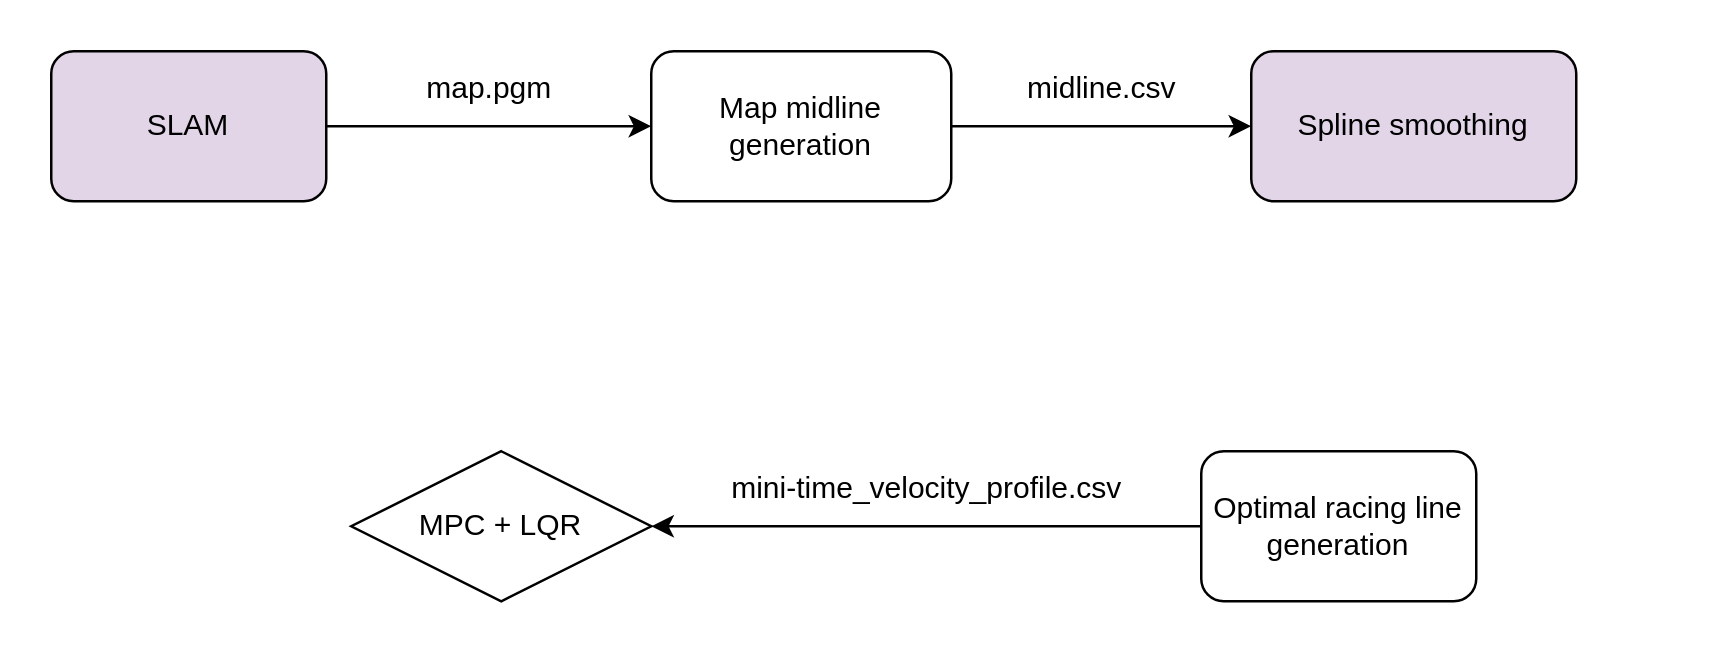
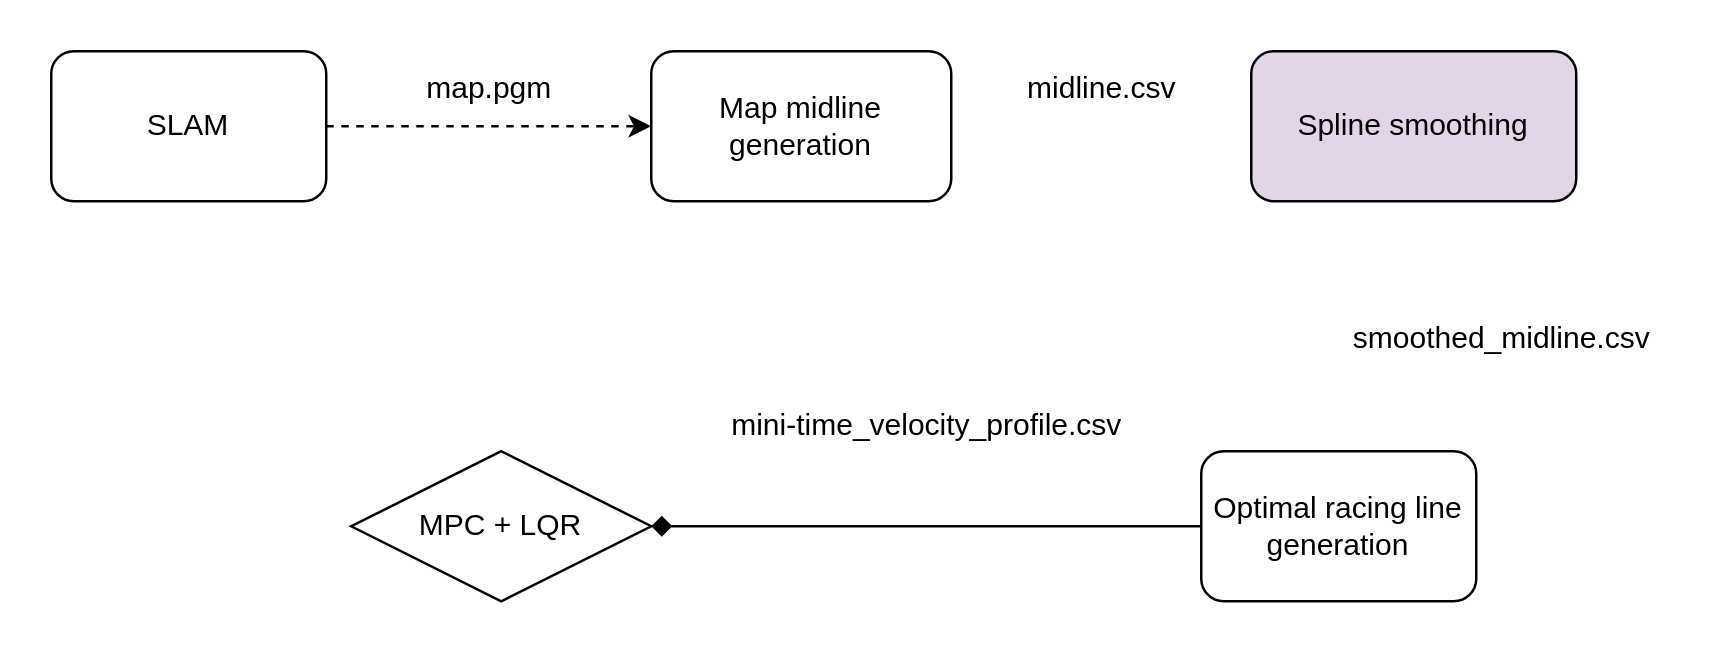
(189, 126) -> (189, 126)
(477, 126) -> (477, 126)
(1093, 126) -> none
none -> (1501, 339)
(926, 489) -> (926, 426)
(670, 526) -> (672, 526)
